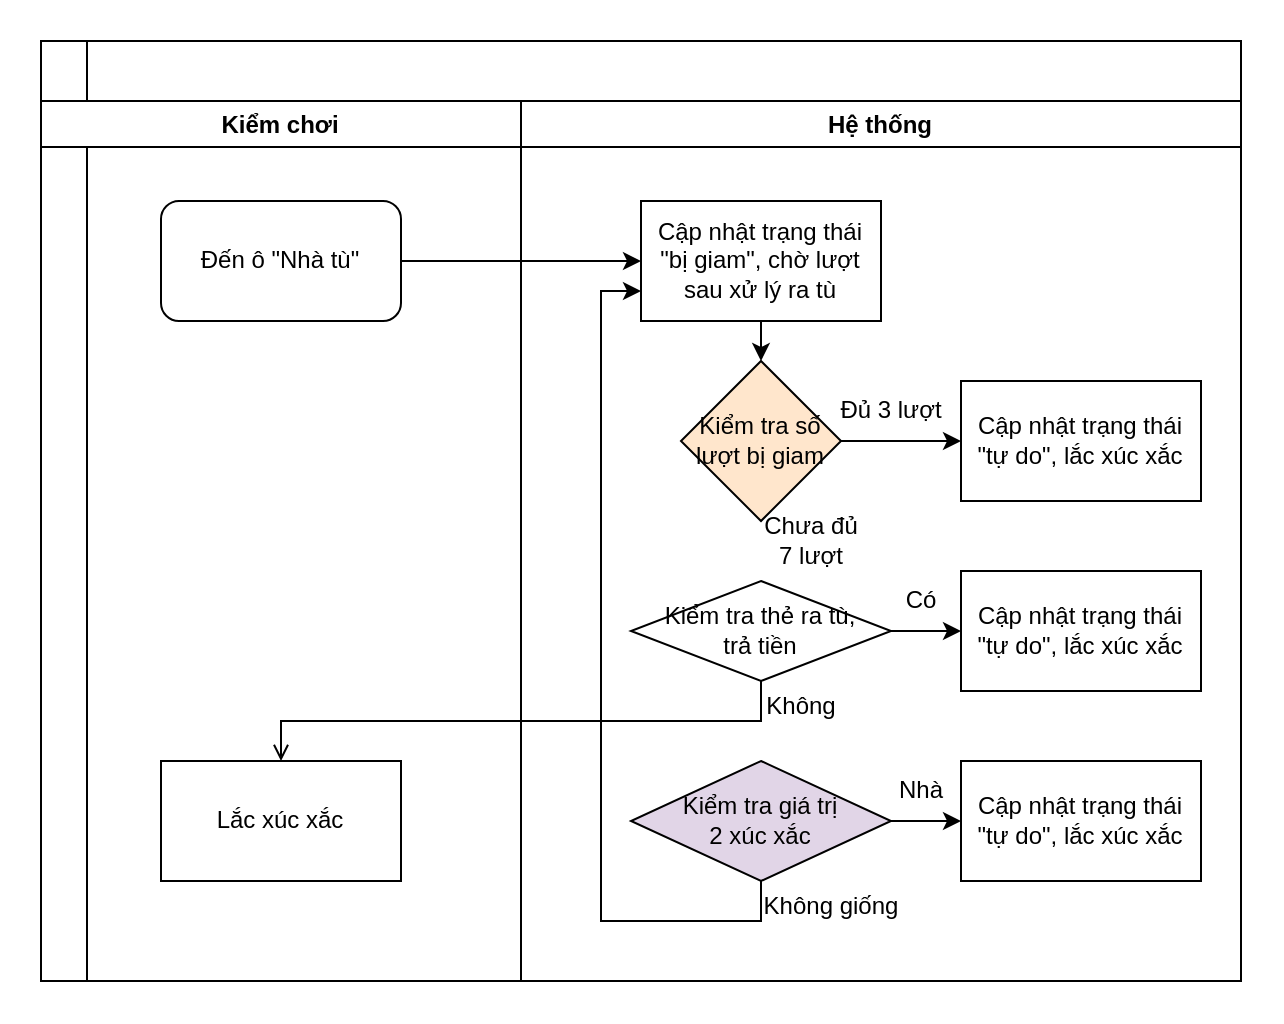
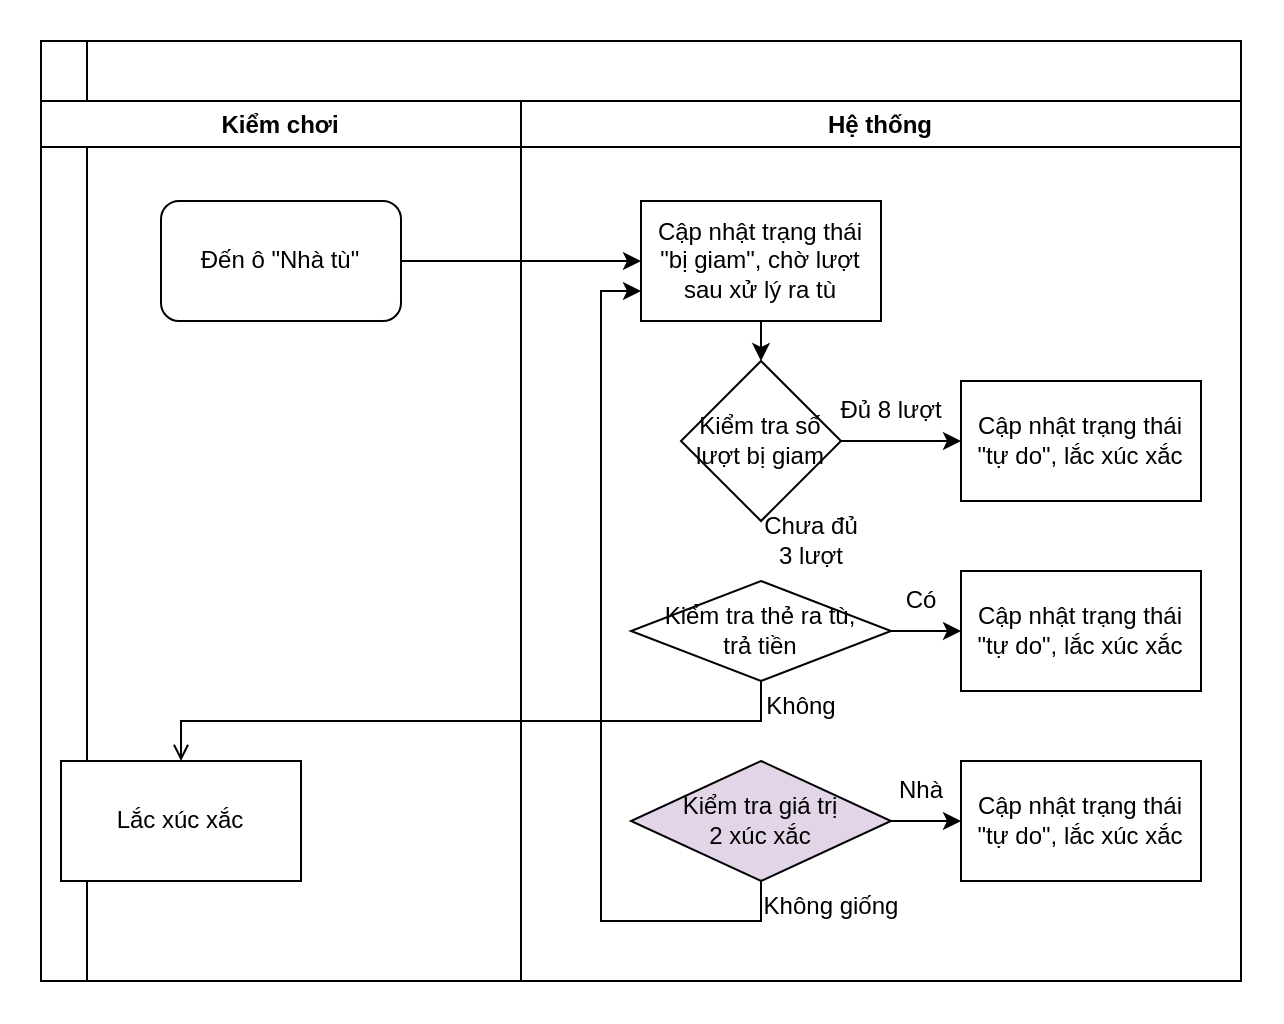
(892, 411) -> (892, 411)
(761, 441) -> (761, 441)
(812, 541) -> (812, 541)
(281, 821) -> (181, 821)
